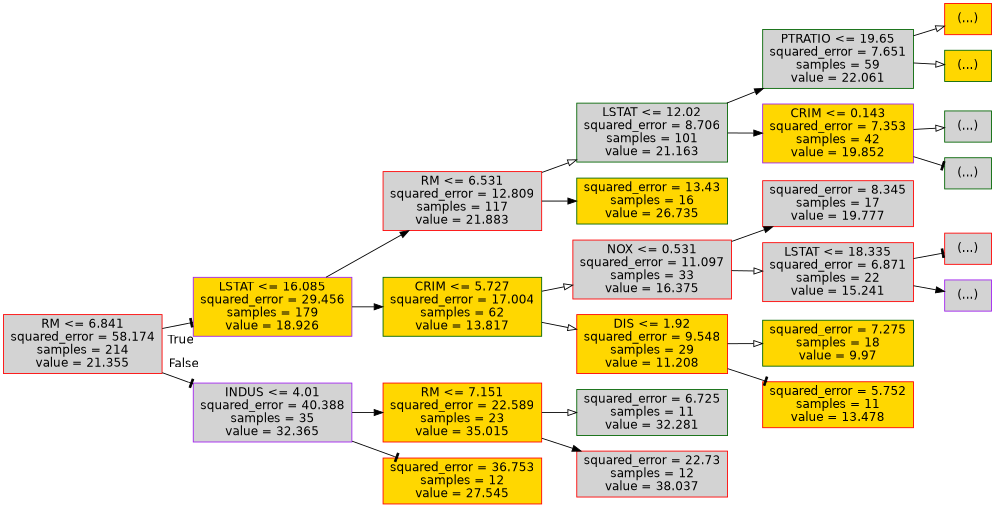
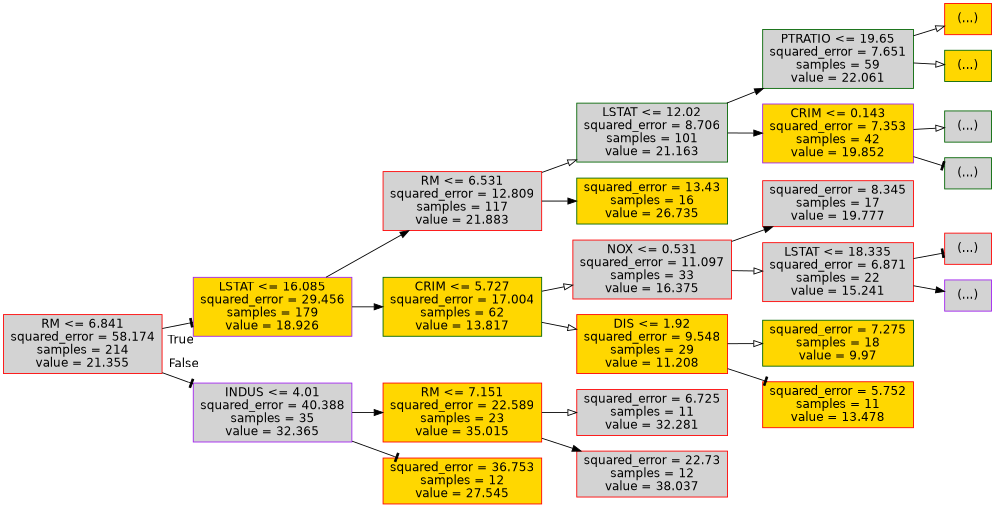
(652, 413) -> (652, 413)
